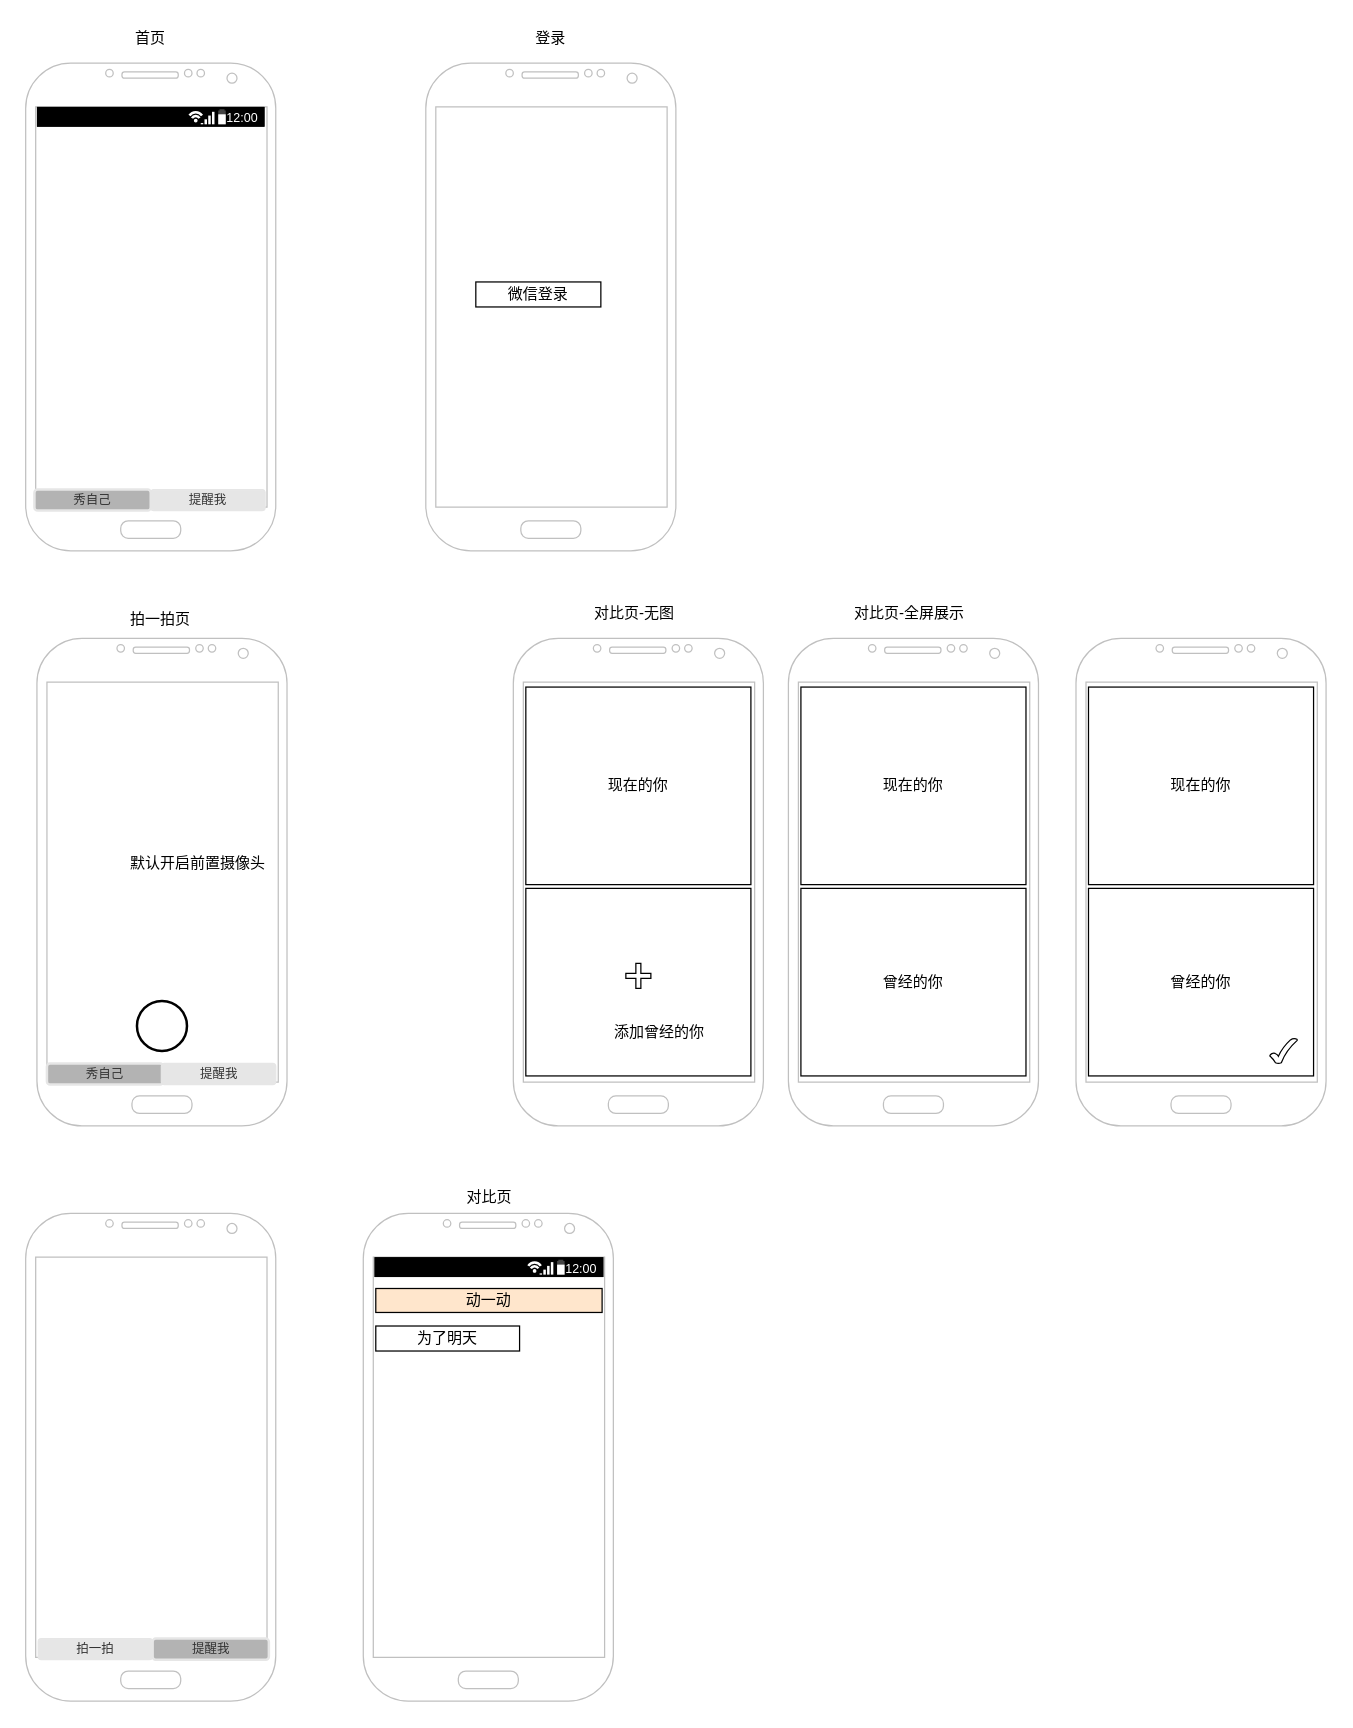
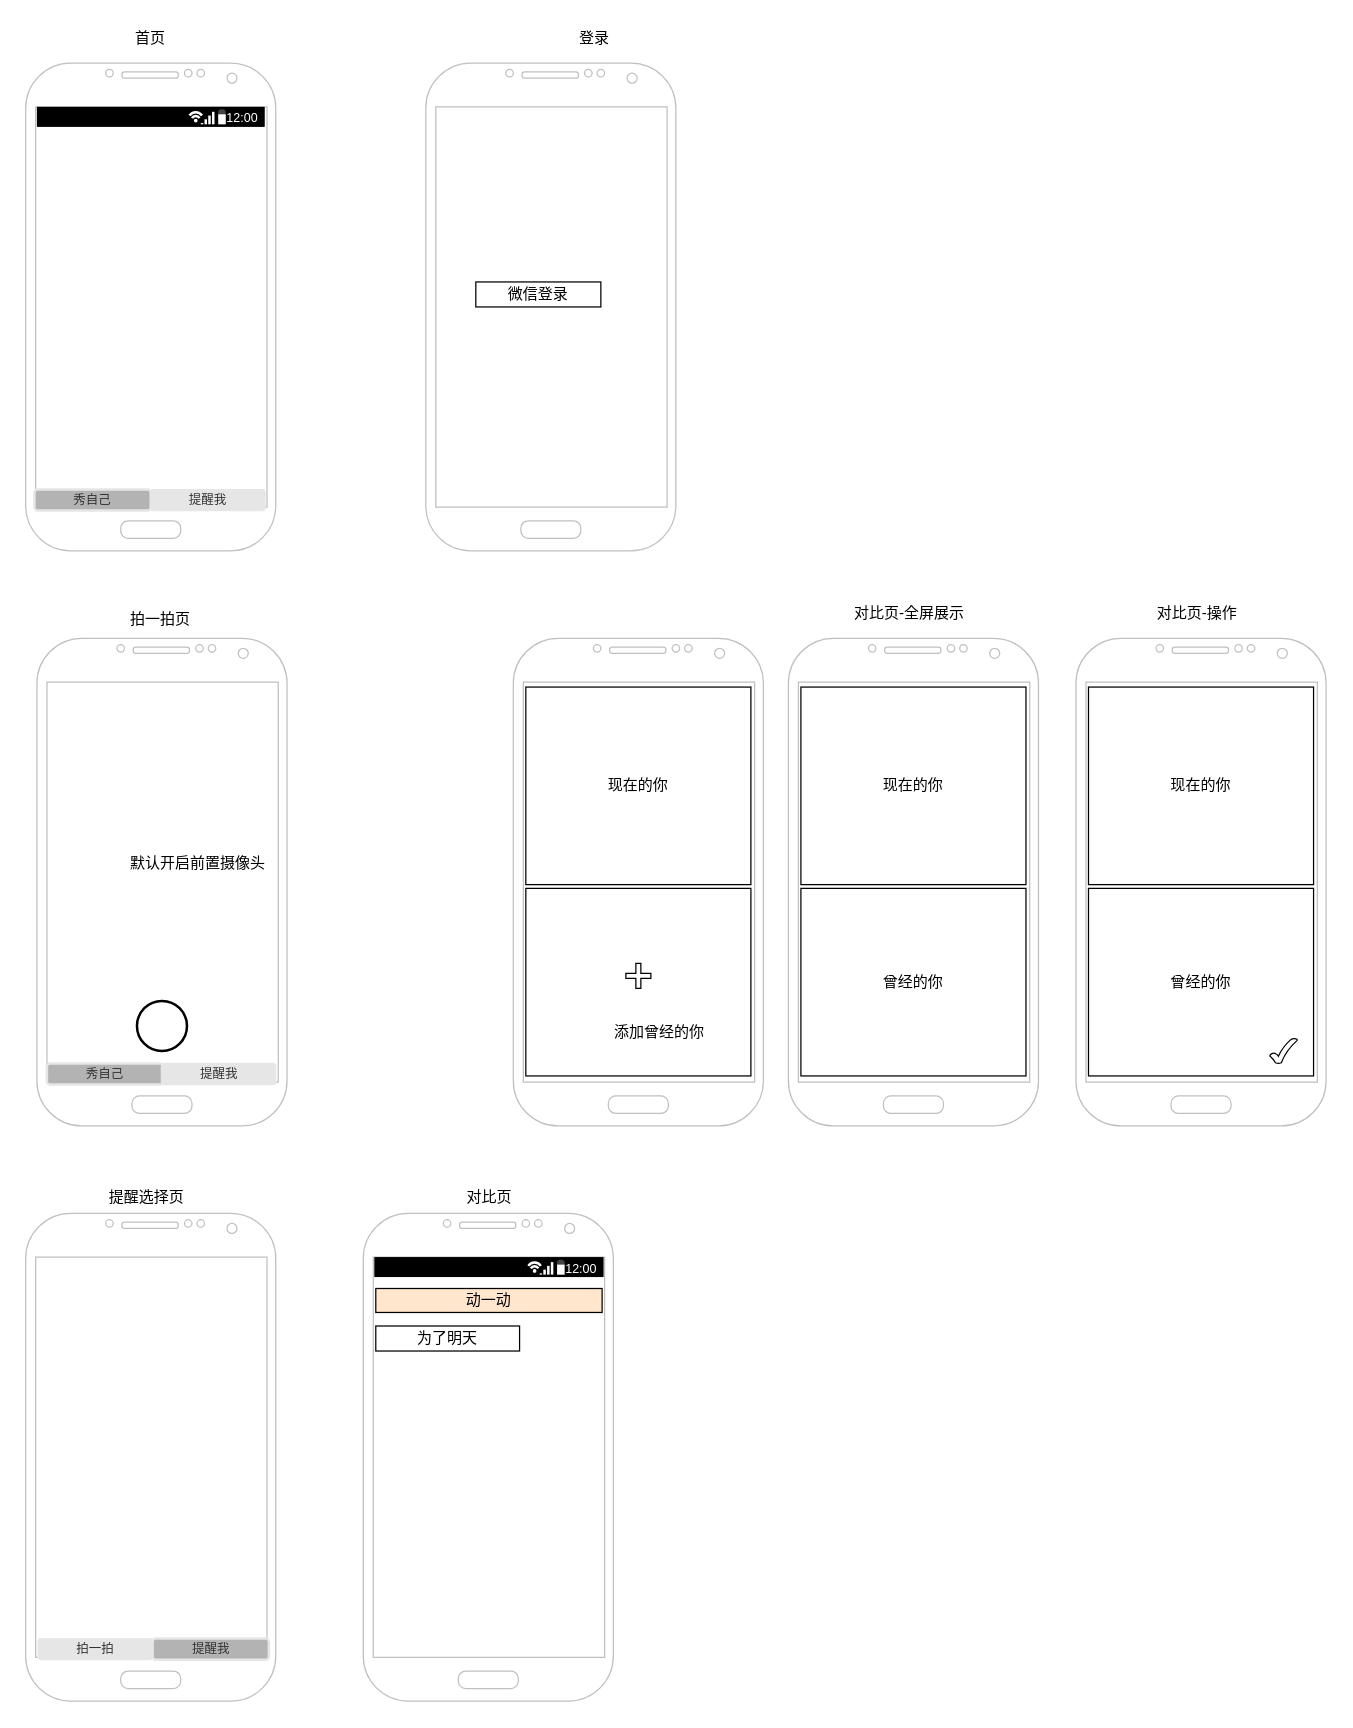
(551, 38) -> (594, 38)
(634, 613) -> none
none -> (1197, 613)
none -> (147, 1197)
